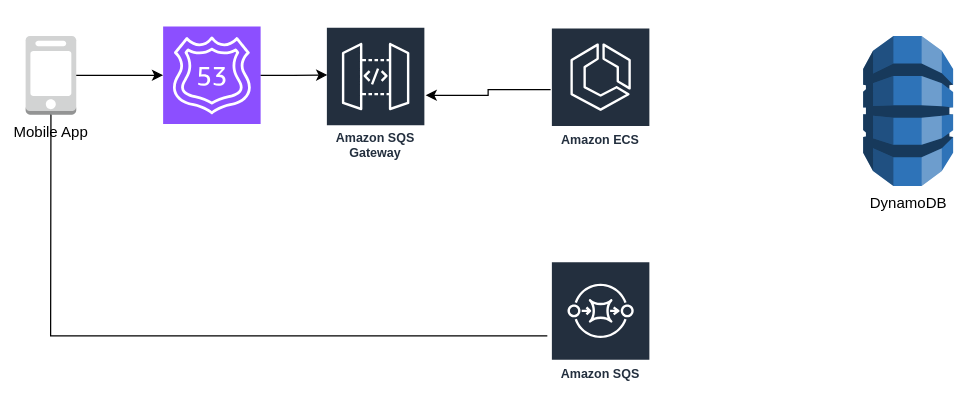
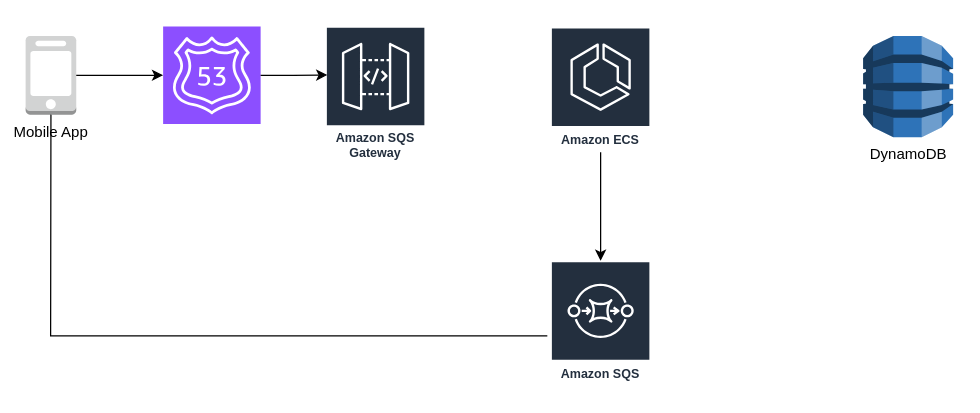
(490, 89) -> (601, 202)
(908, 111) -> (908, 86)
